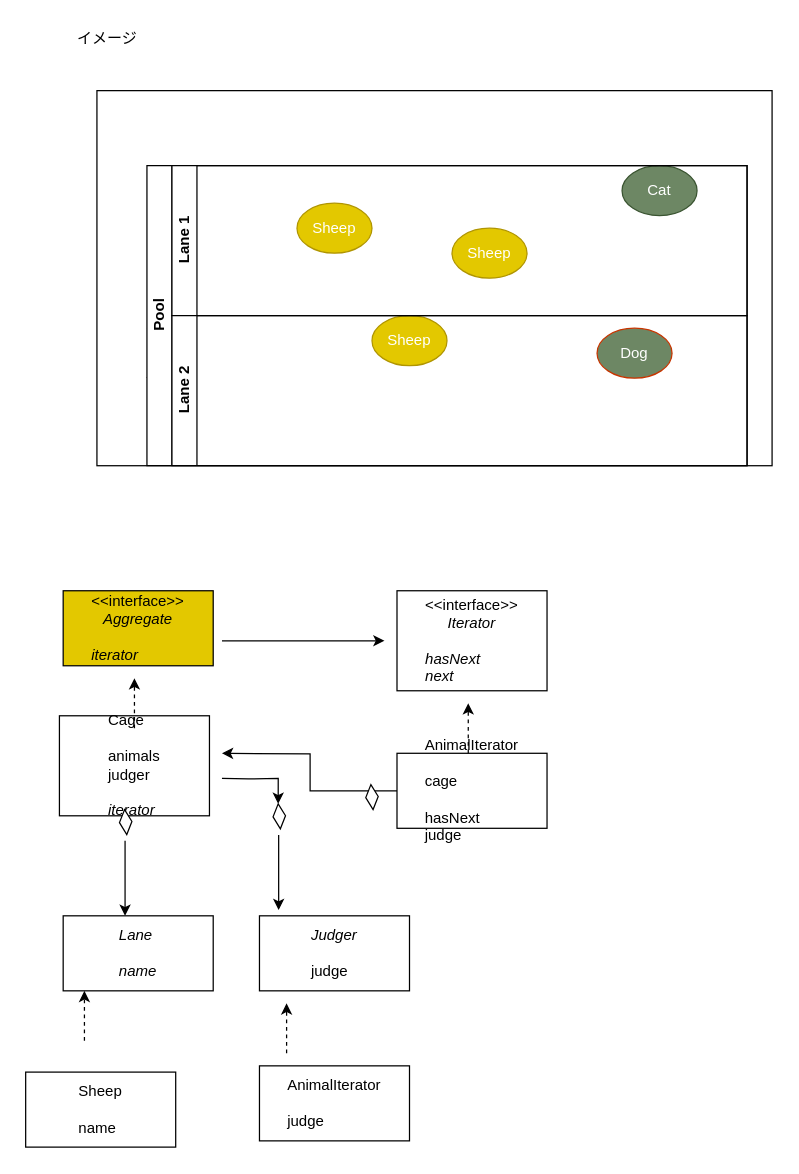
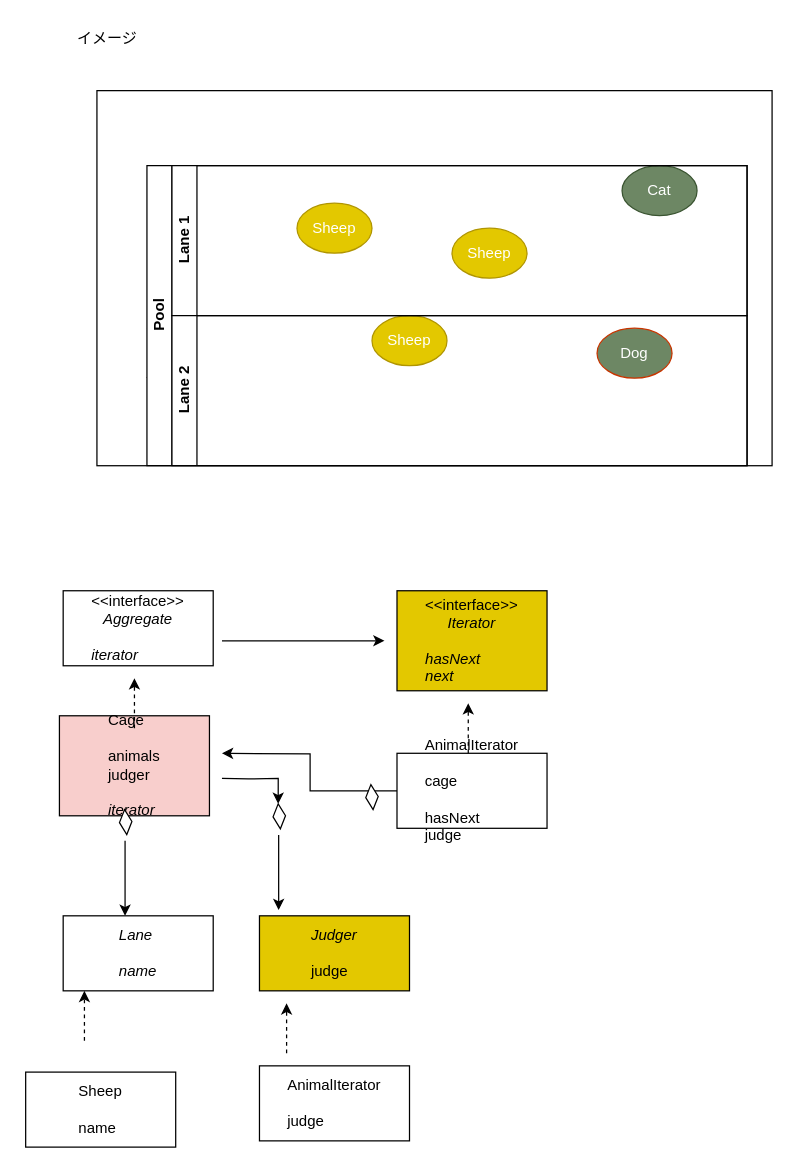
(138, 628) -> (138, 628)
(472, 641) -> (472, 641)
(134, 766) -> (134, 766)
(334, 953) -> (334, 953)
